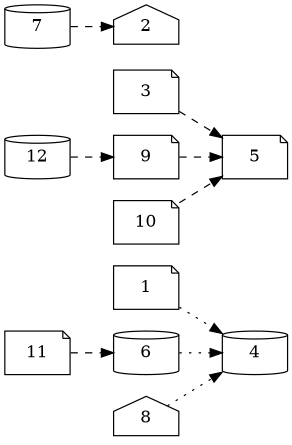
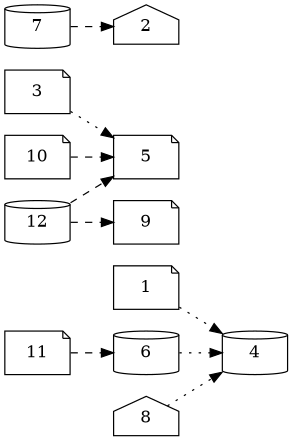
(196, 121) -> (87, 121)
(195, 157) -> (87, 193)
